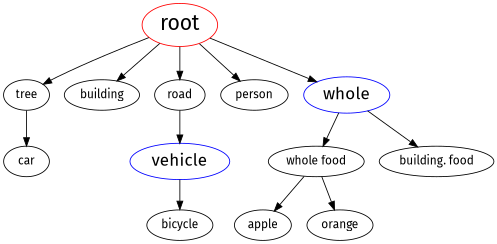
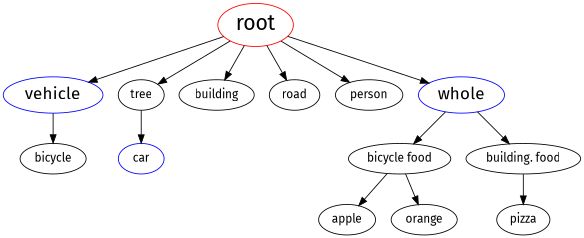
(180, 123) -> (160, 58)
(27, 161) -> (141, 159)
(316, 161) -> (400, 159)
none -> (523, 220)
